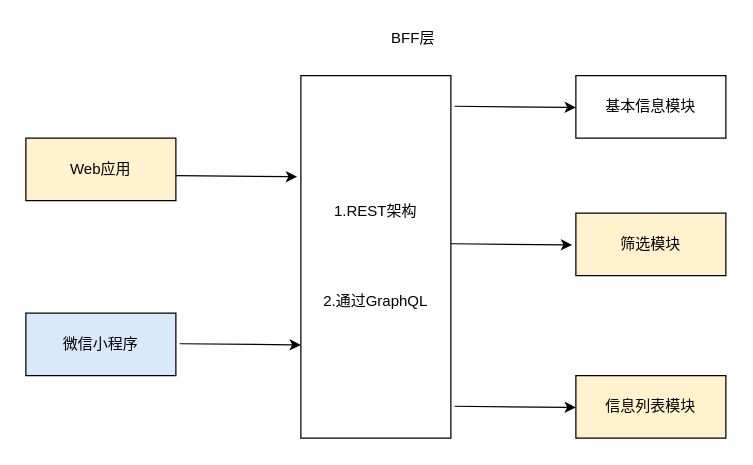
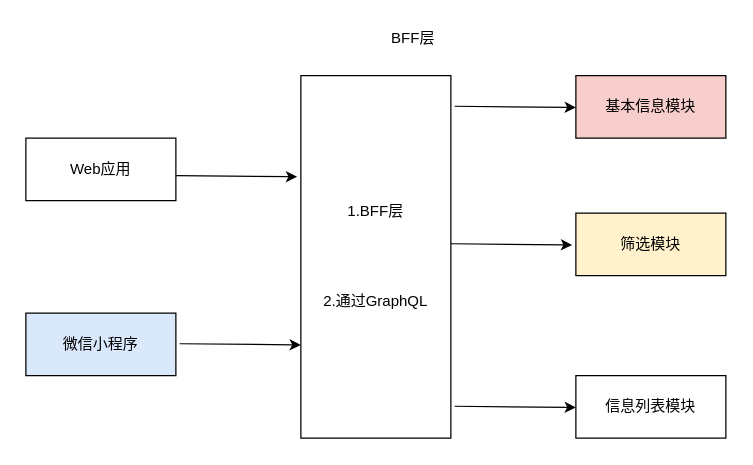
(651, 107) -> (651, 107)
(101, 169) -> (101, 169)
(376, 257) -> (376, 257)
(651, 407) -> (651, 407)
